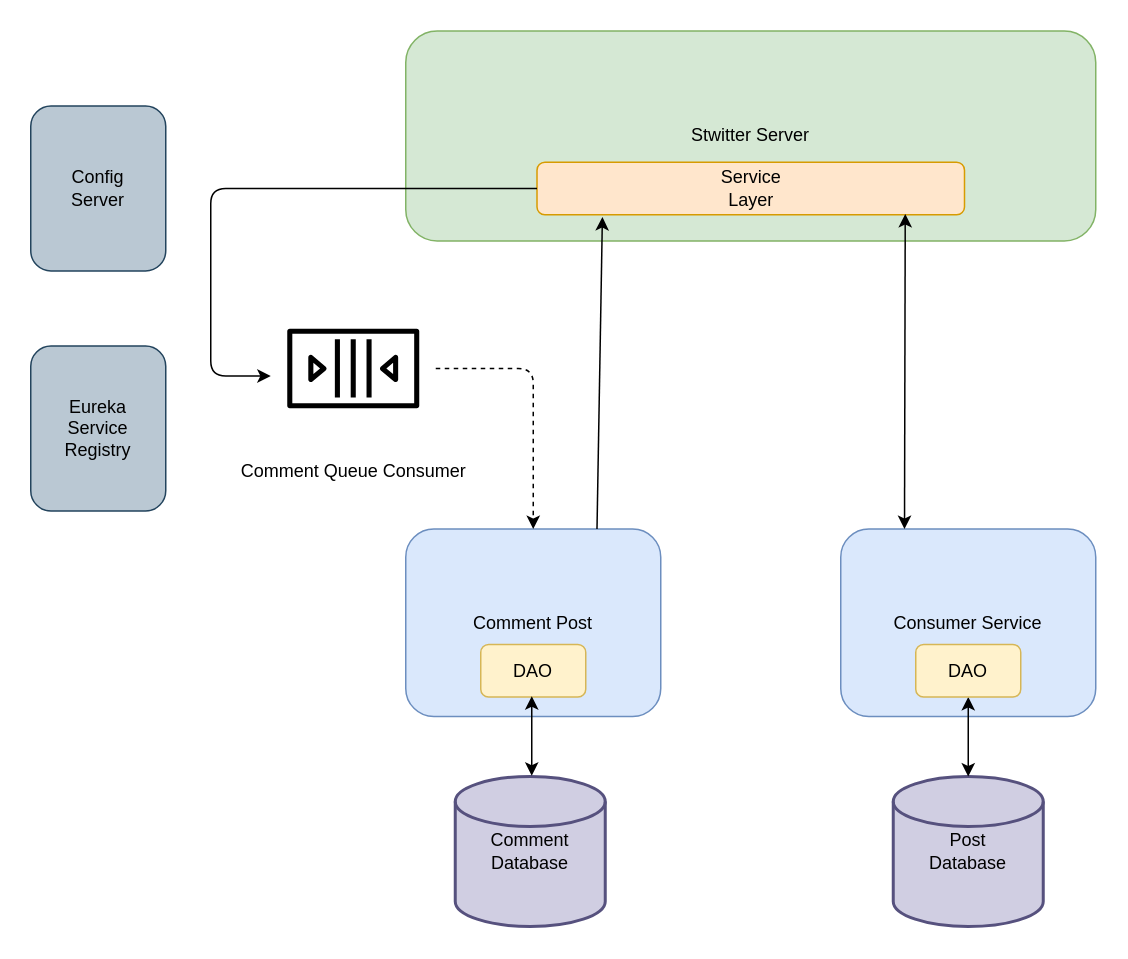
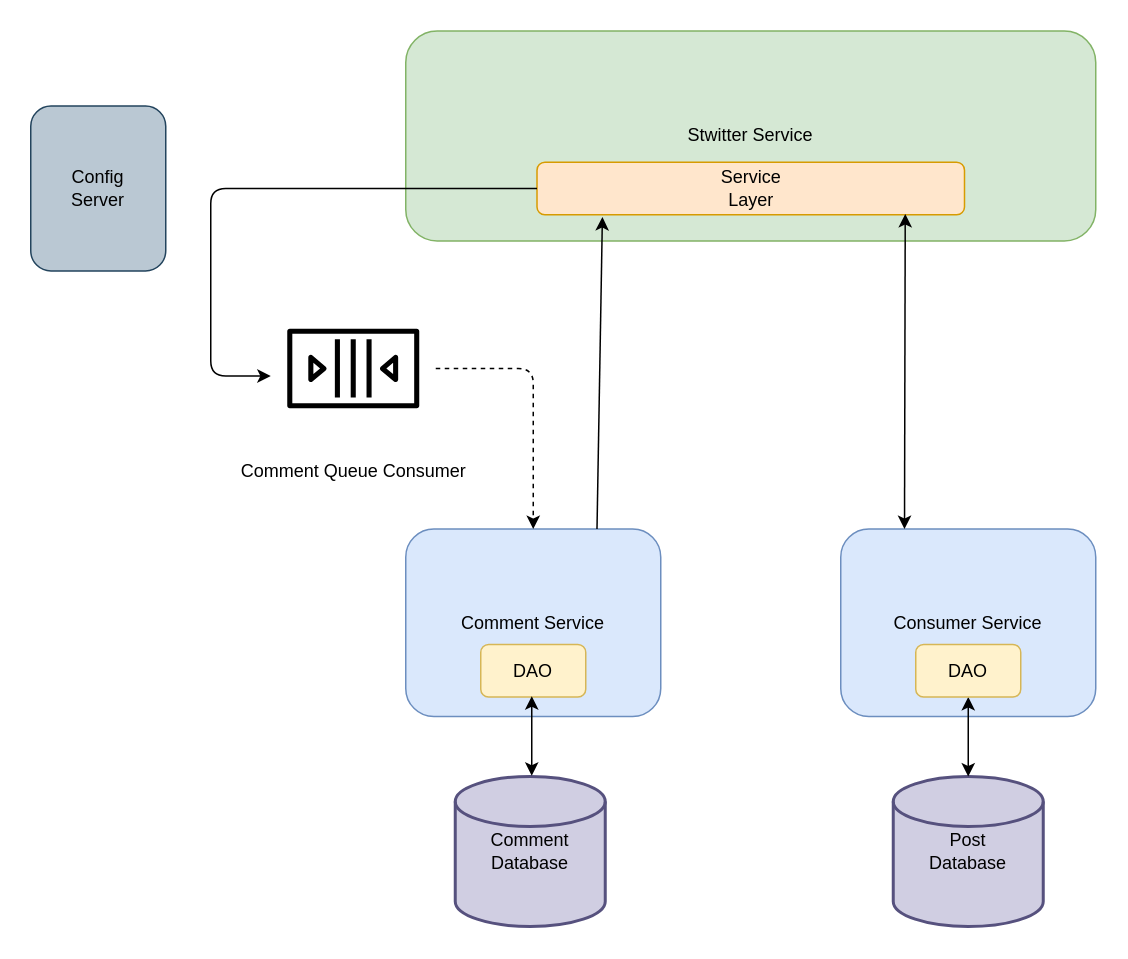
(751, 136) -> (751, 136)
(98, 428) -> none
(533, 623) -> (533, 623)
